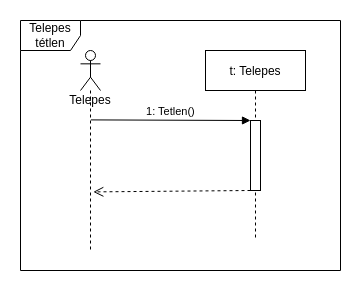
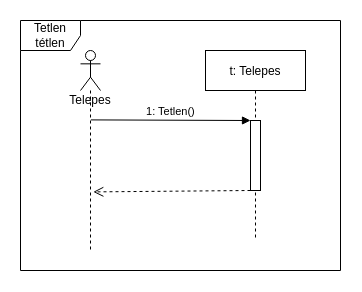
(51, 36) -> (51, 36)
